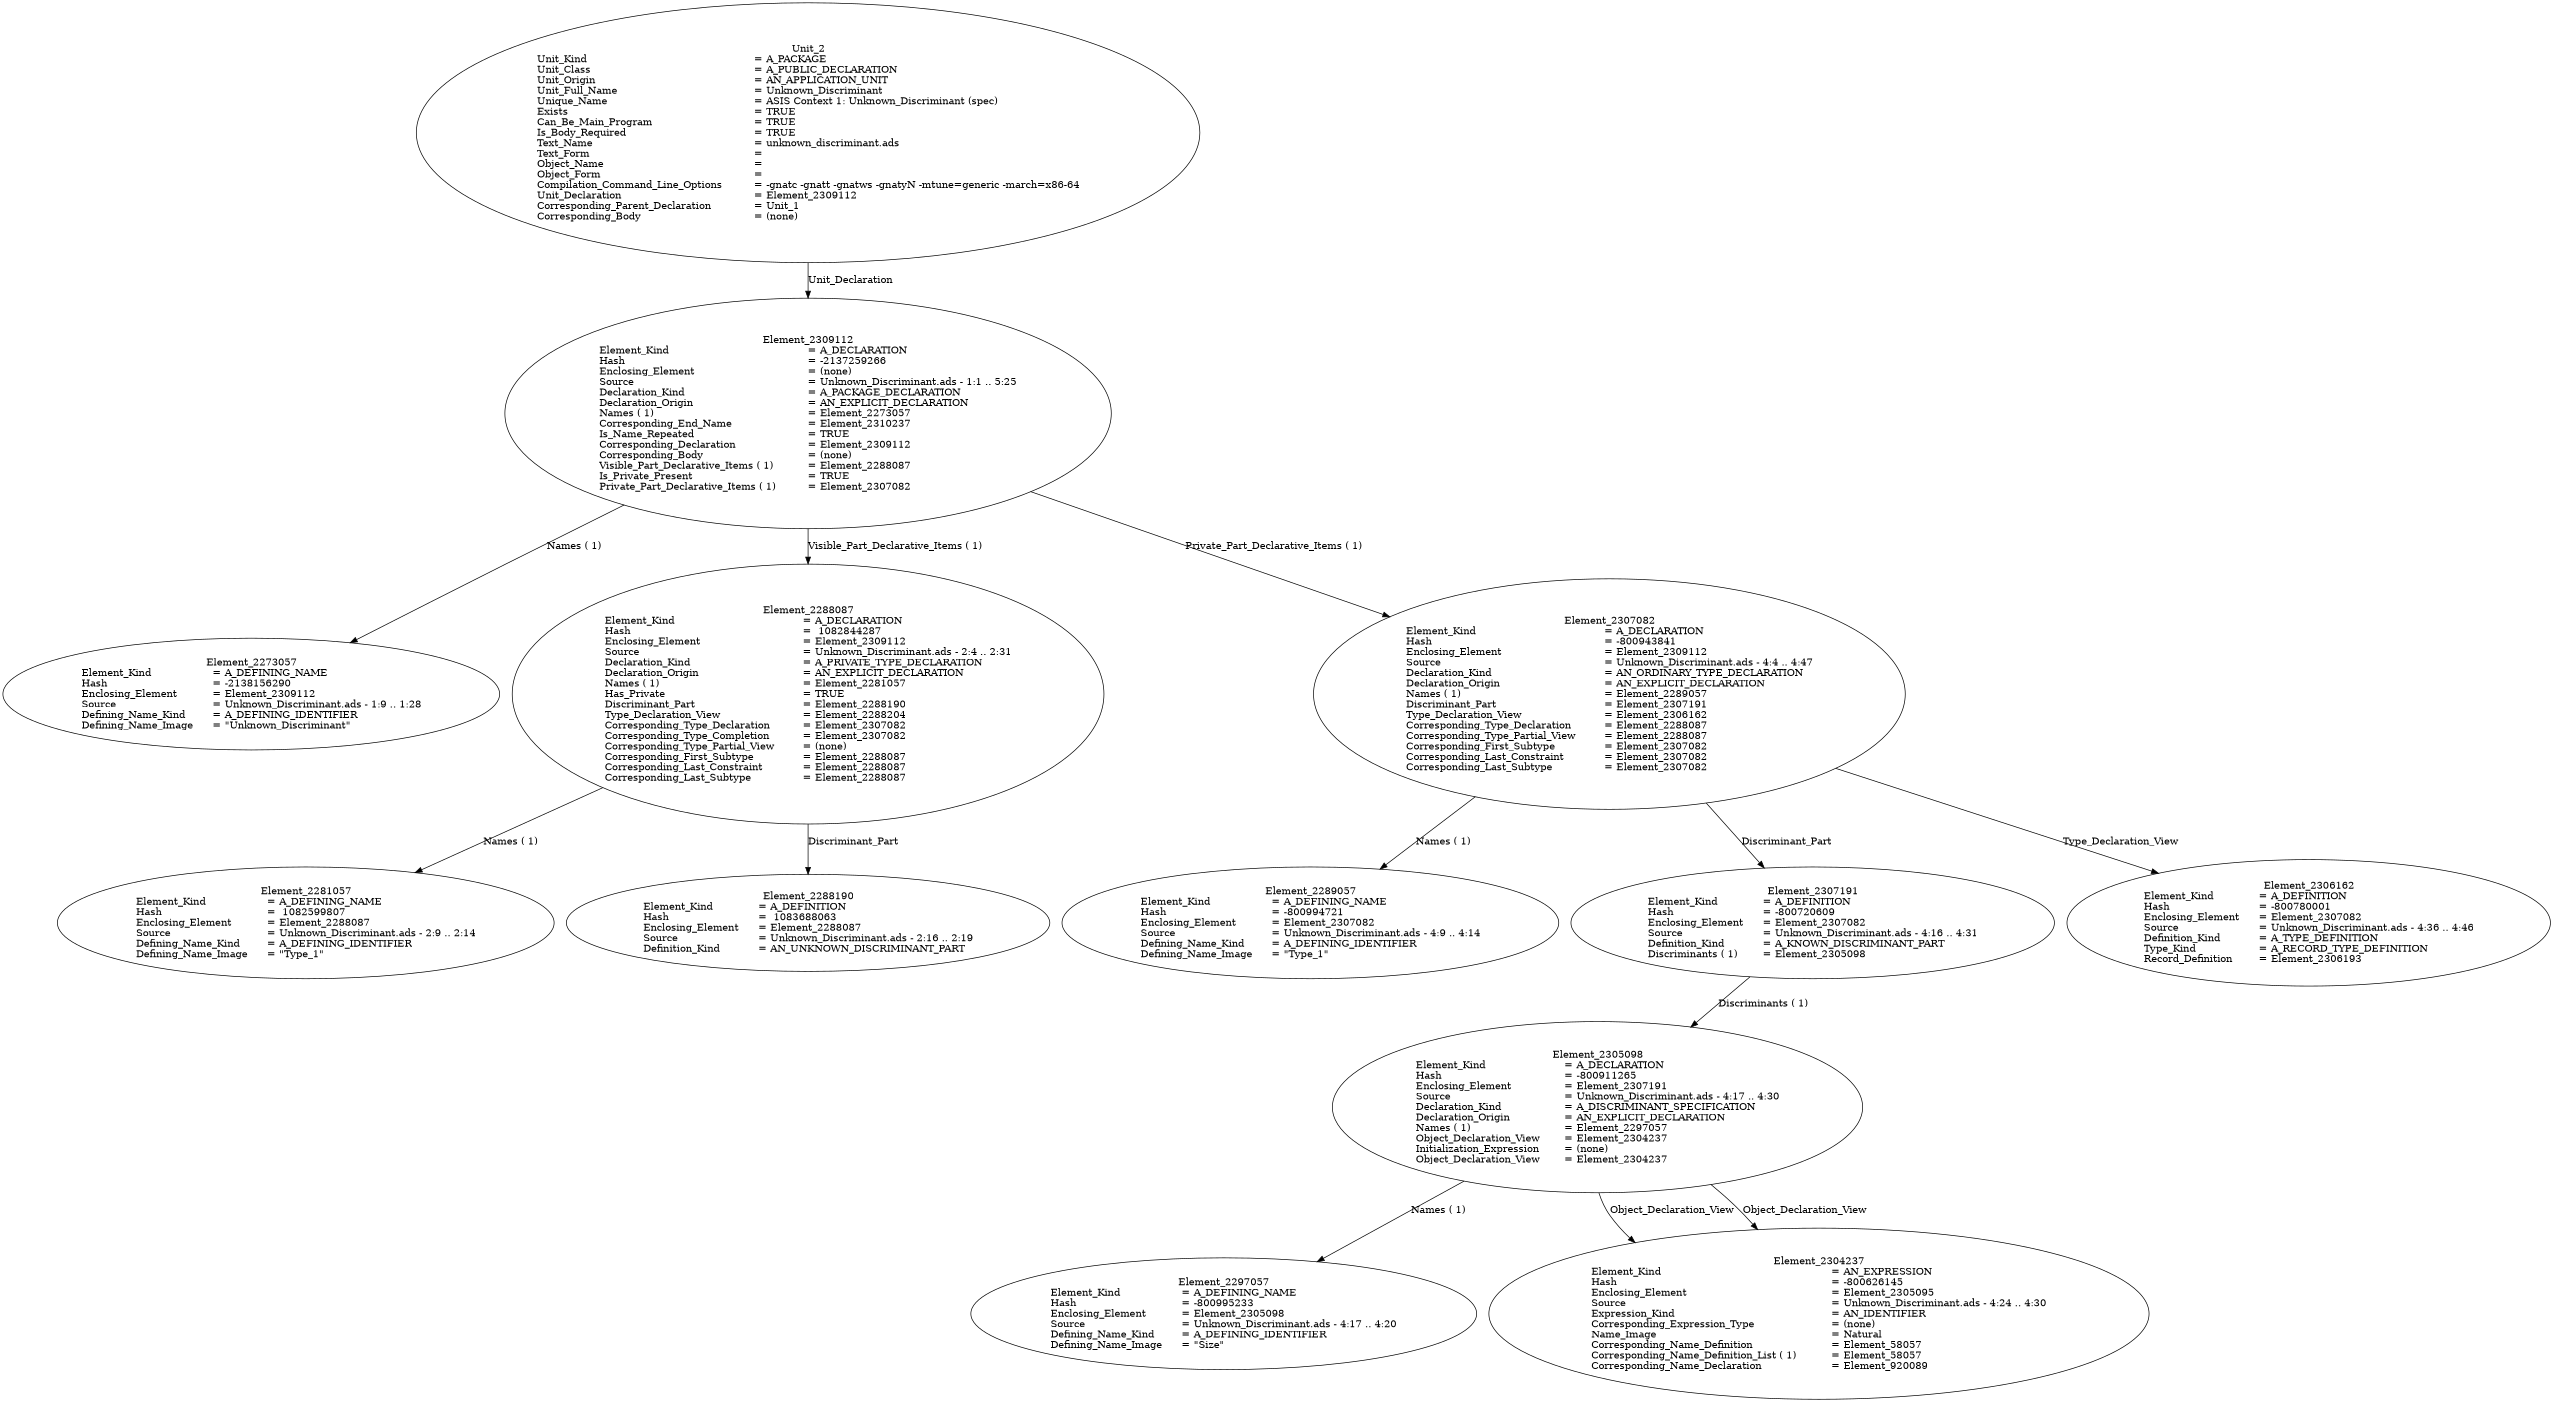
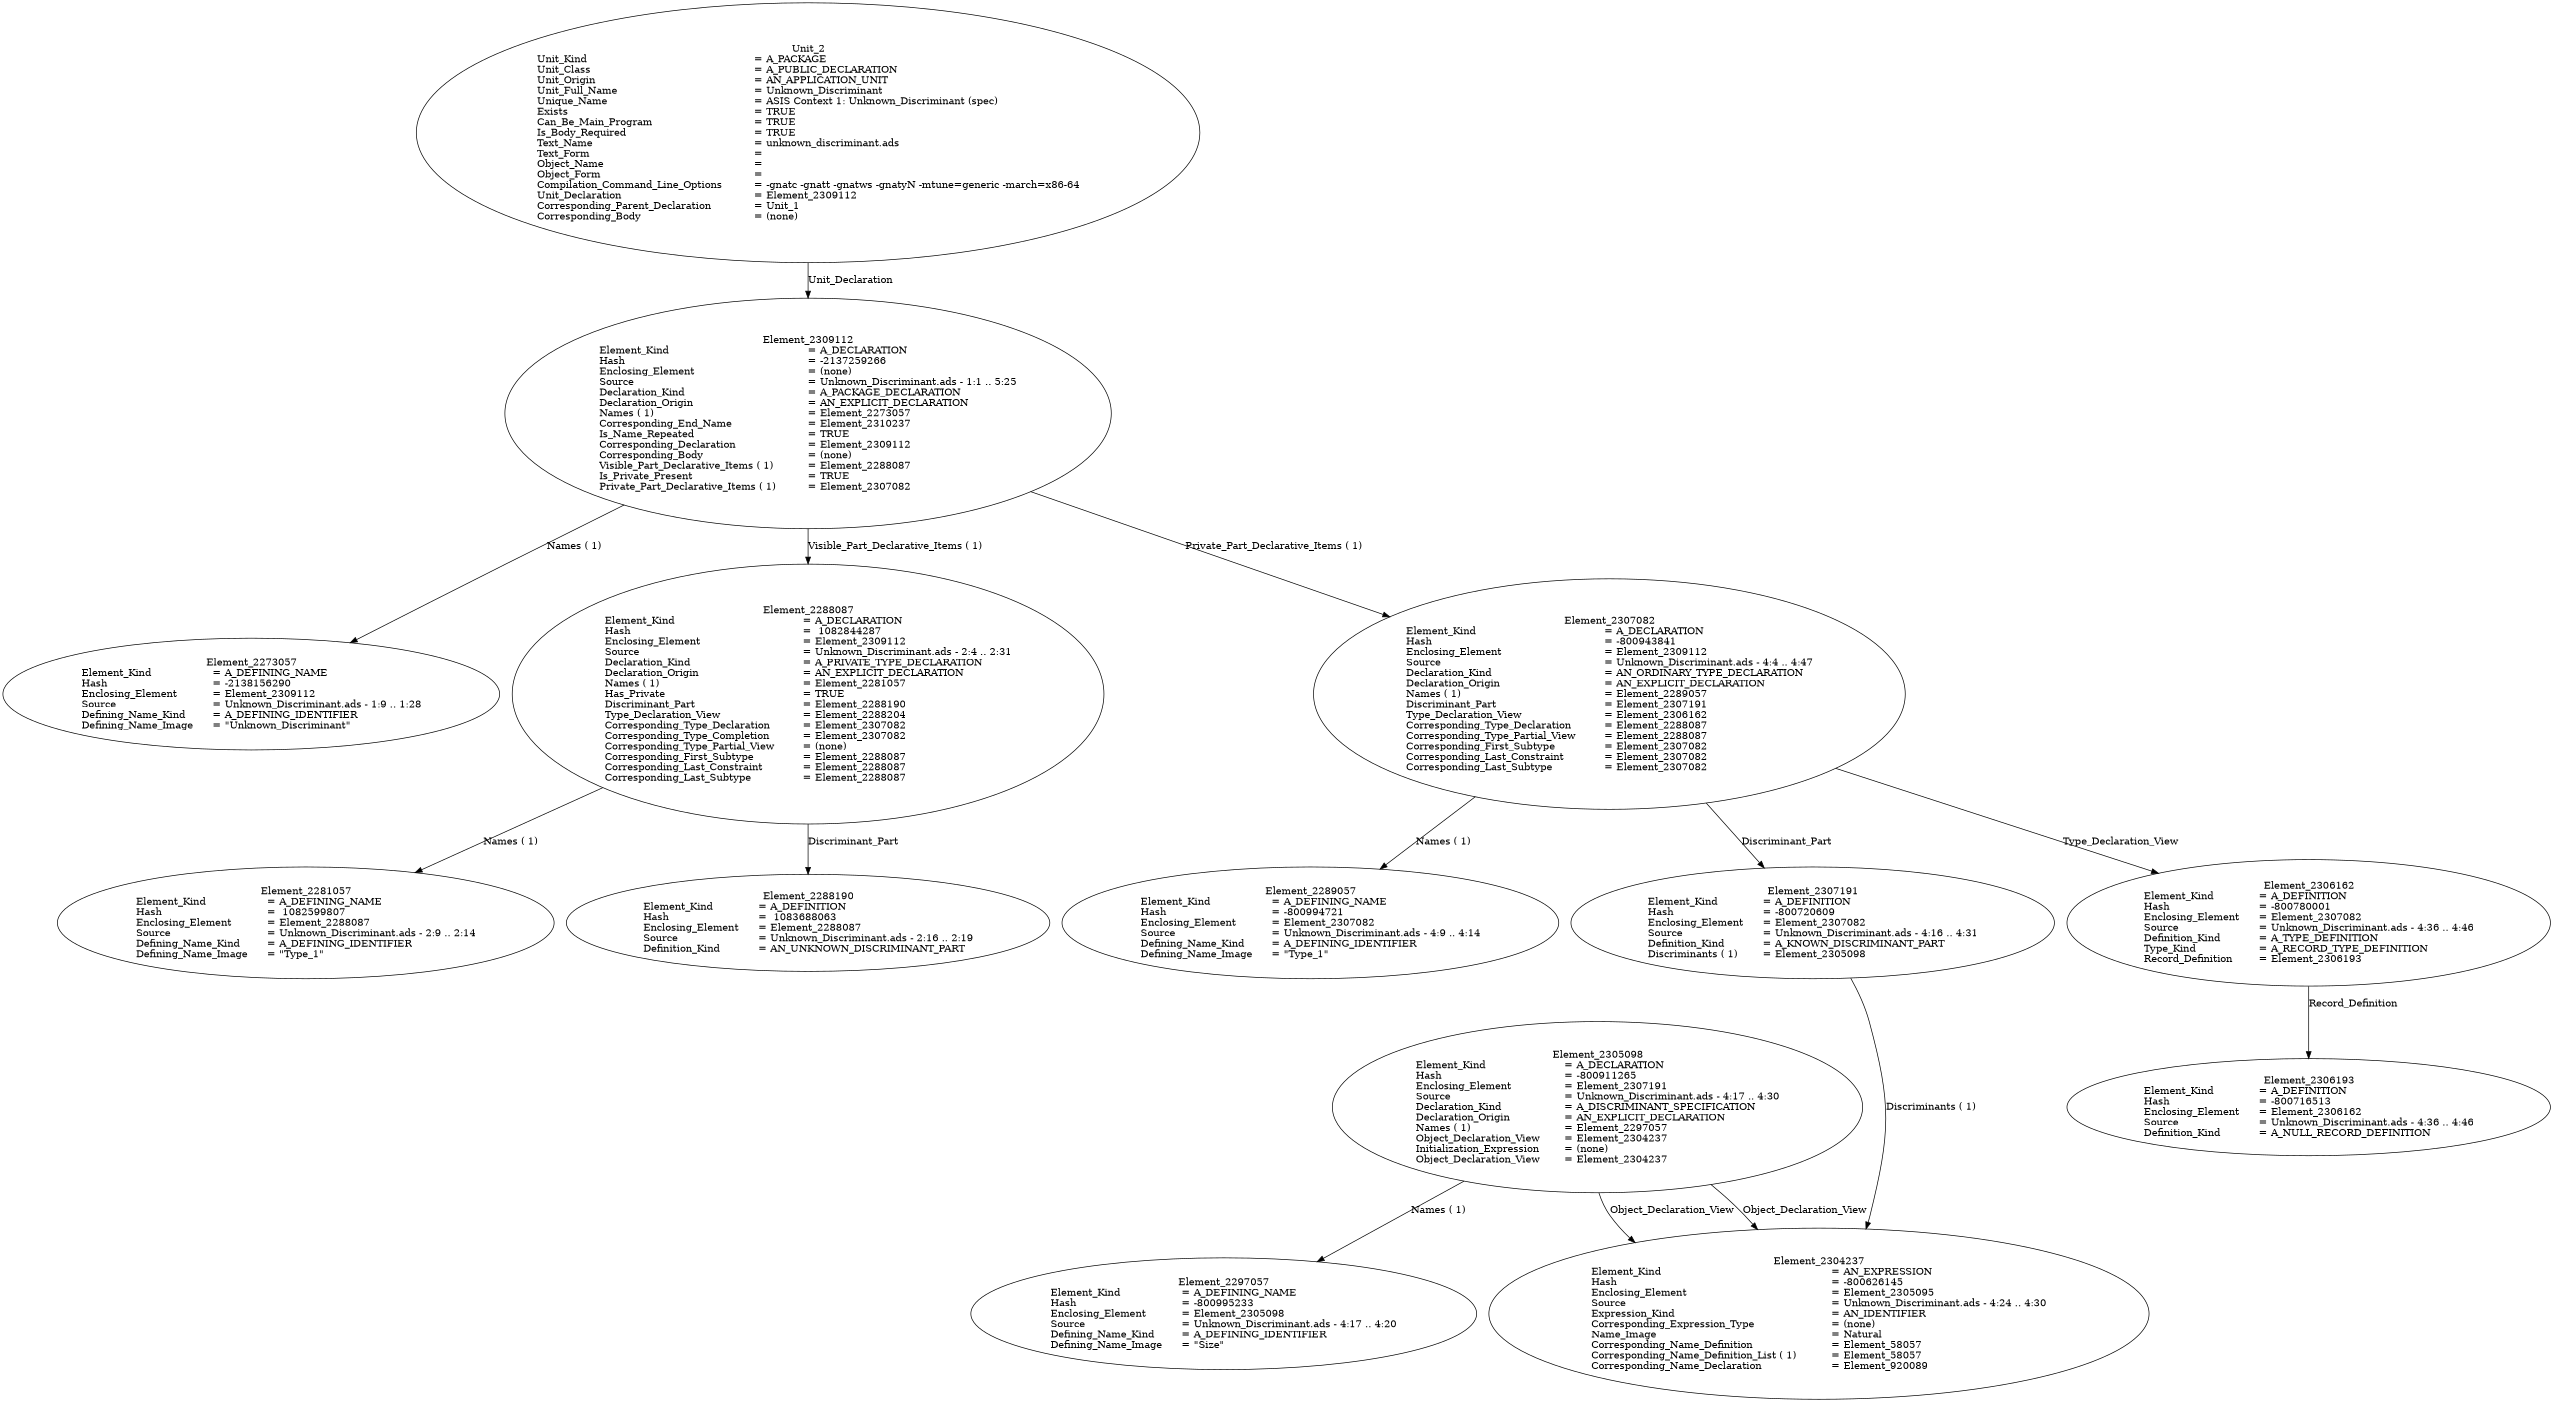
(1723, 1000) -> (1885, 1098)
none -> (2309, 1107)
